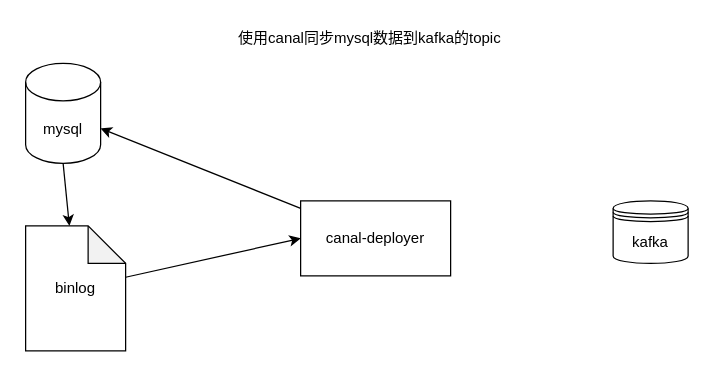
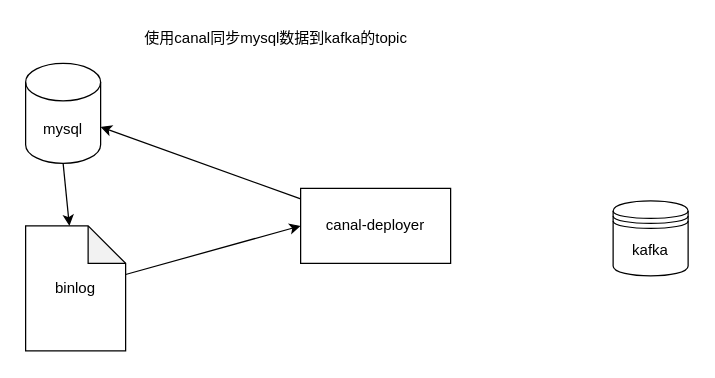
(369, 38) -> (276, 38)
(651, 232) -> (651, 238)
(376, 238) -> (376, 226)
